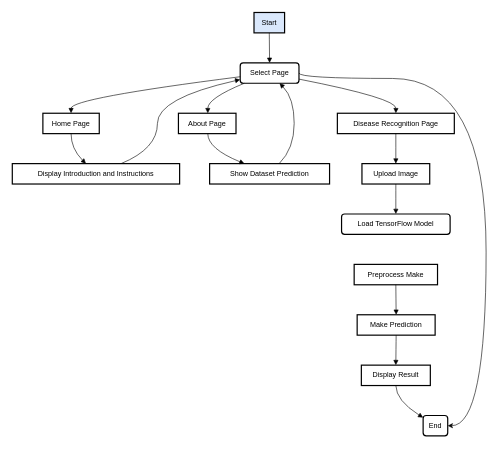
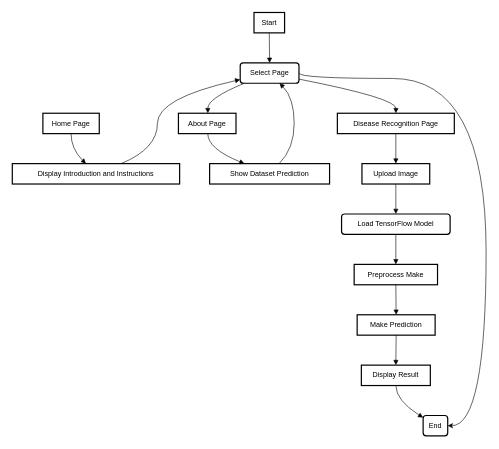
(269, 23) -> (269, 23)
(154, 88) -> none
none -> (396, 258)
